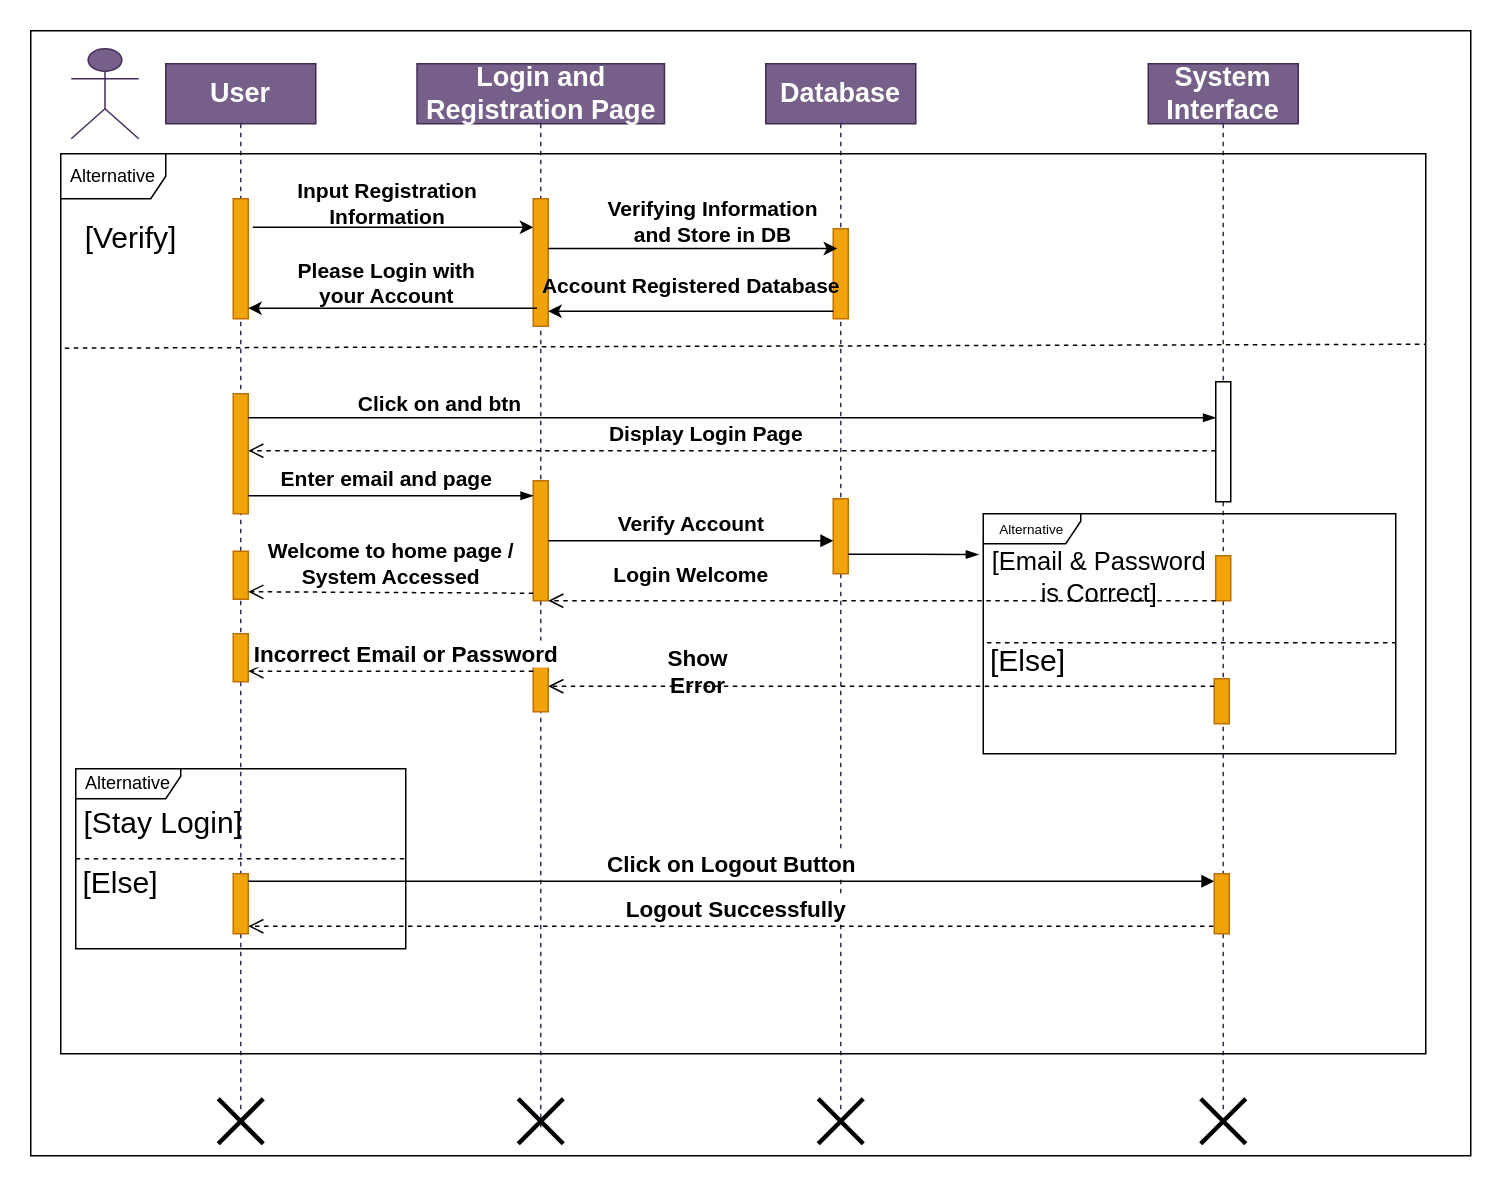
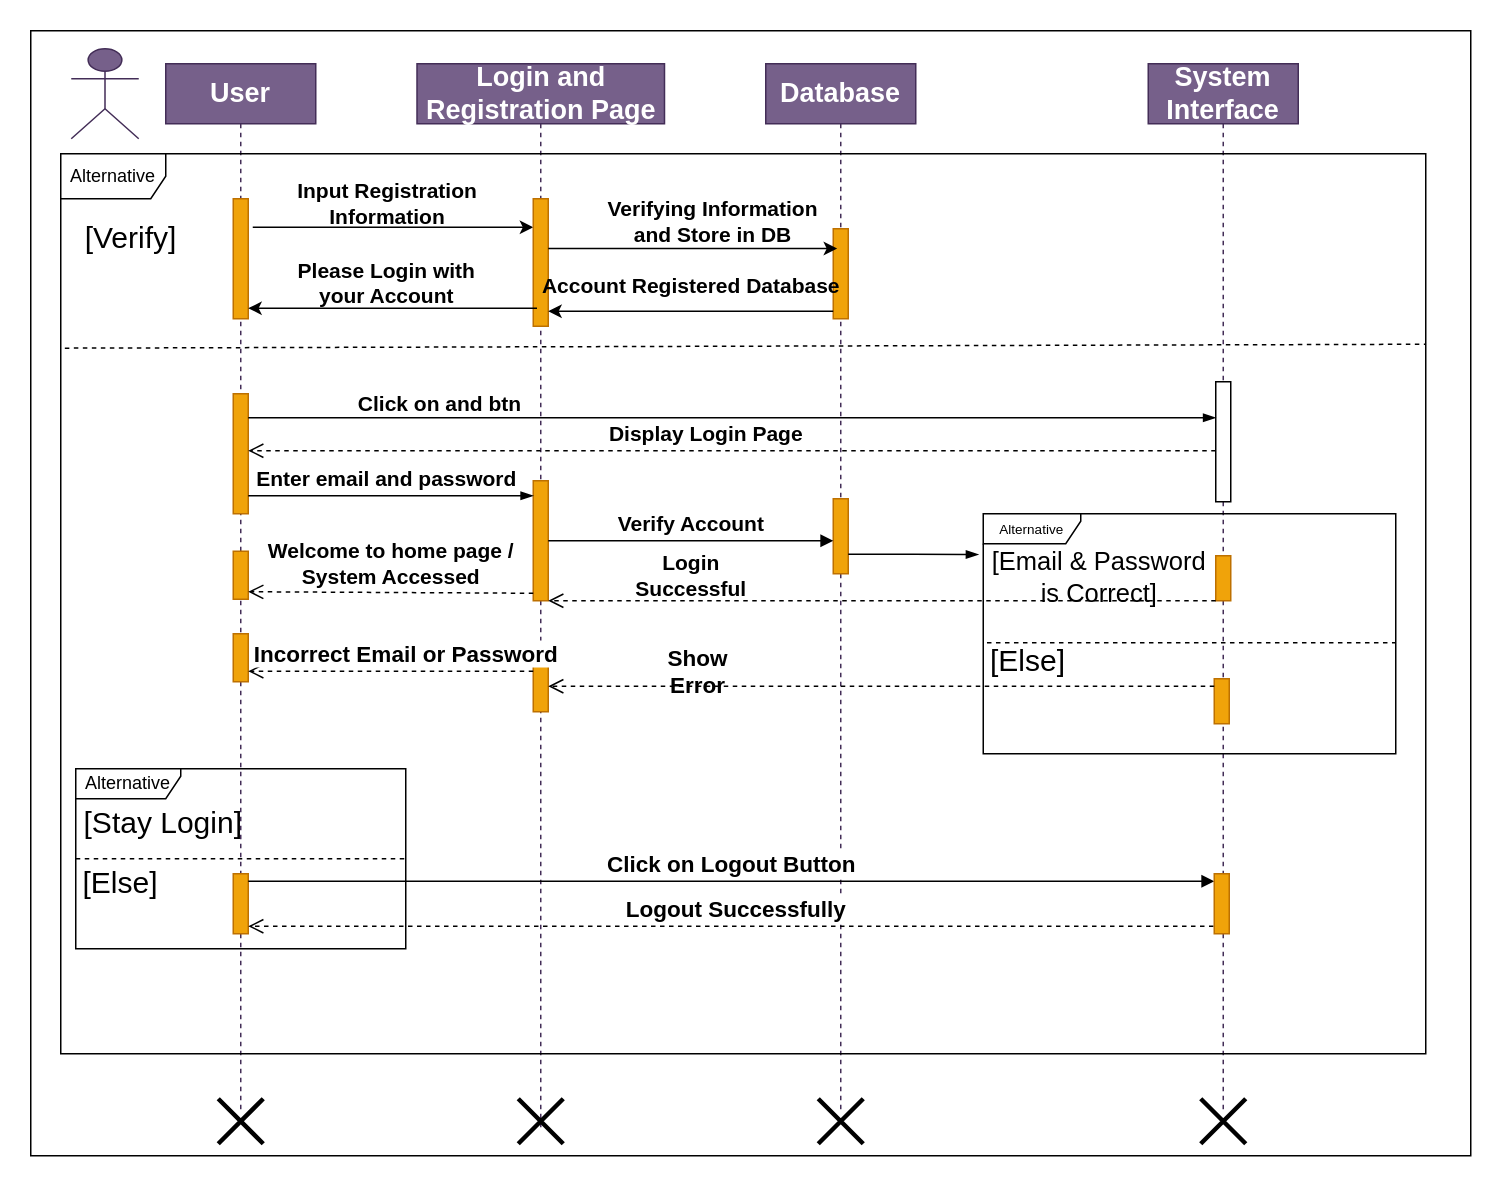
(387, 479) -> (387, 479)
(692, 575) -> (692, 575)
